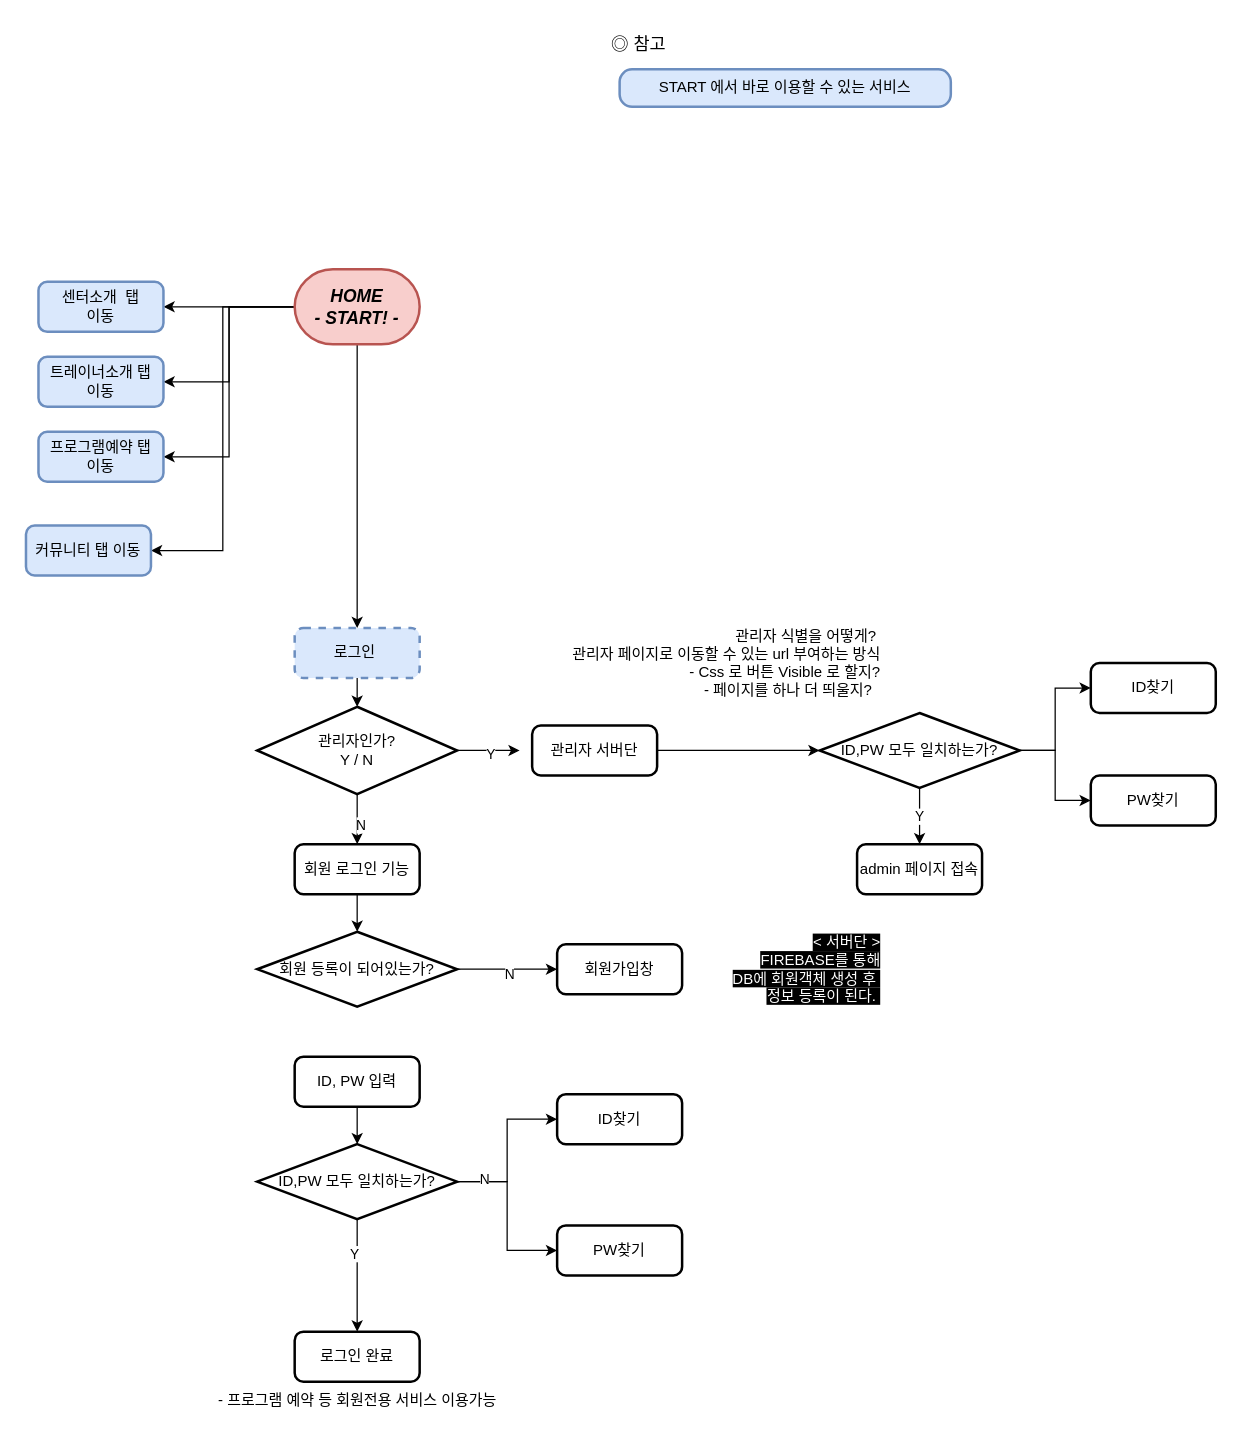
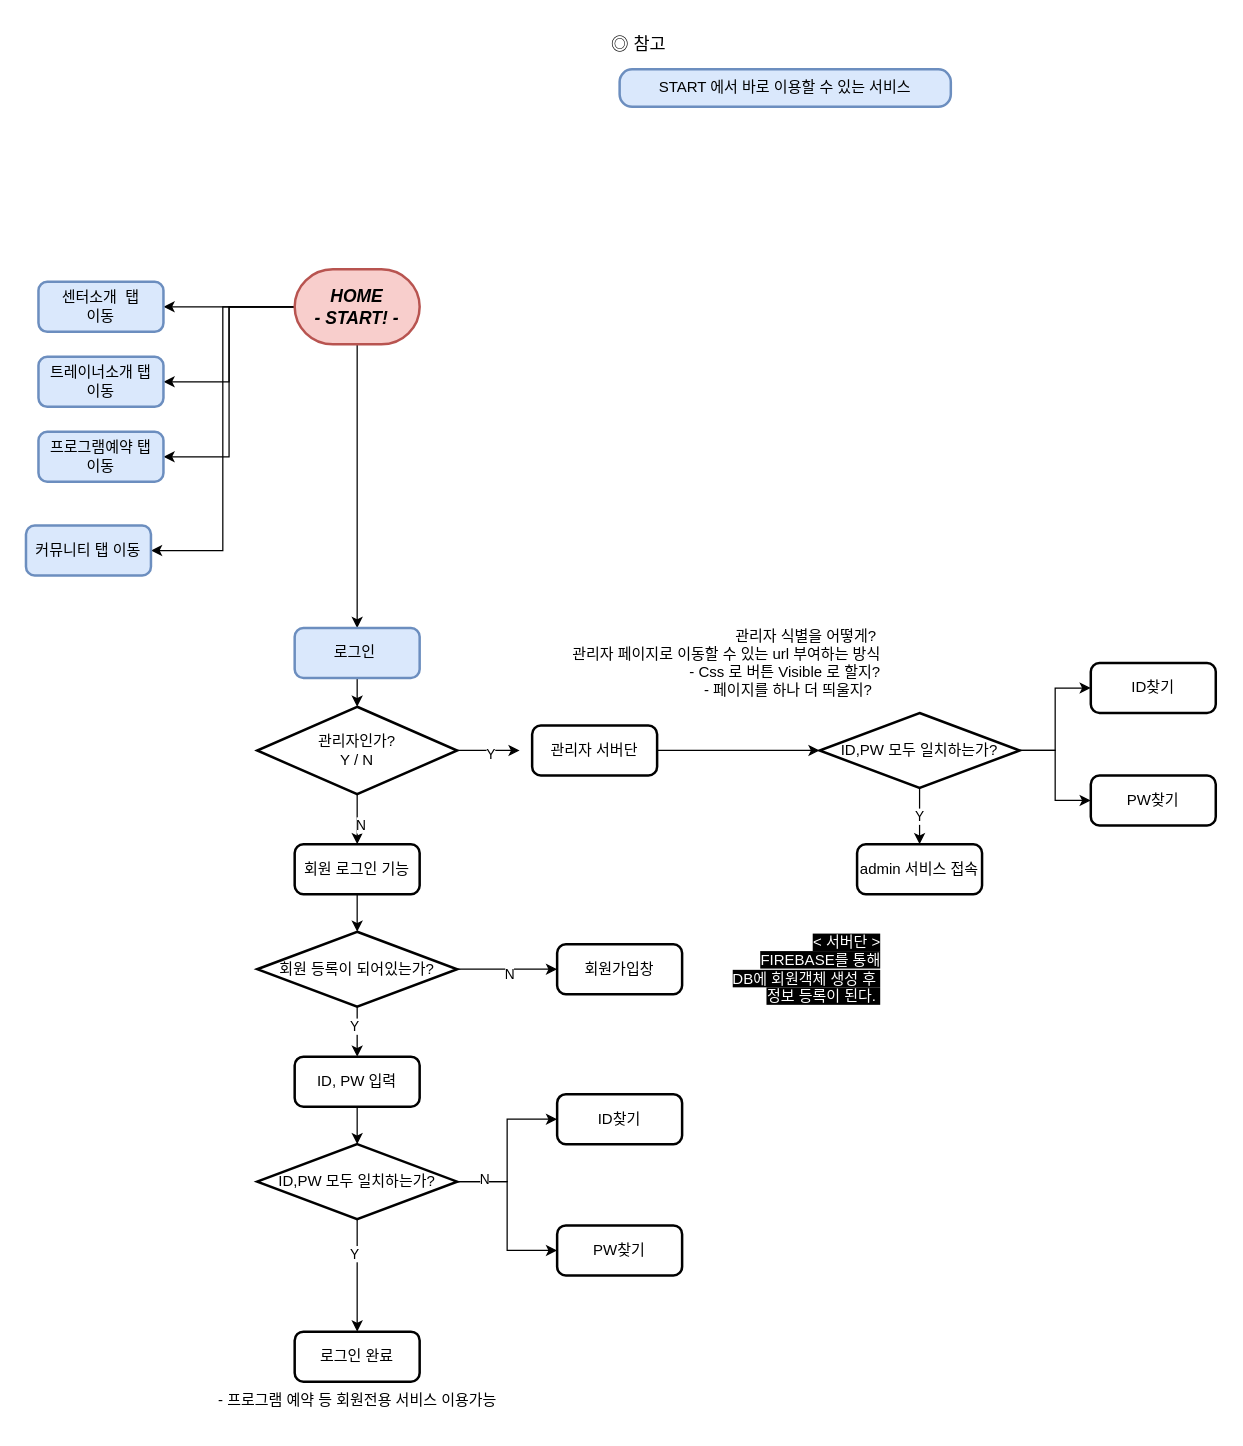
(357, 653) -> (357, 653)
(919, 869) -> (919, 869)
none -> (357, 1027)
